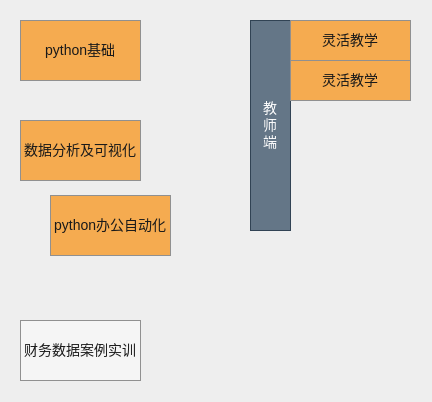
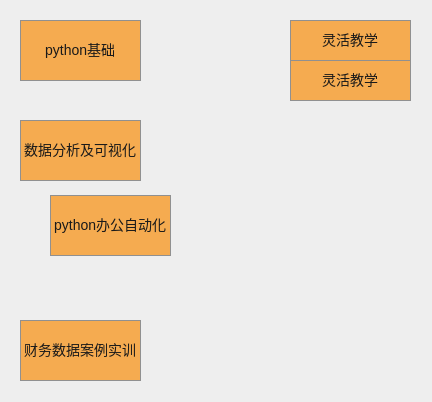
(271, 126) -> none
(81, 351) -> (81, 351)
